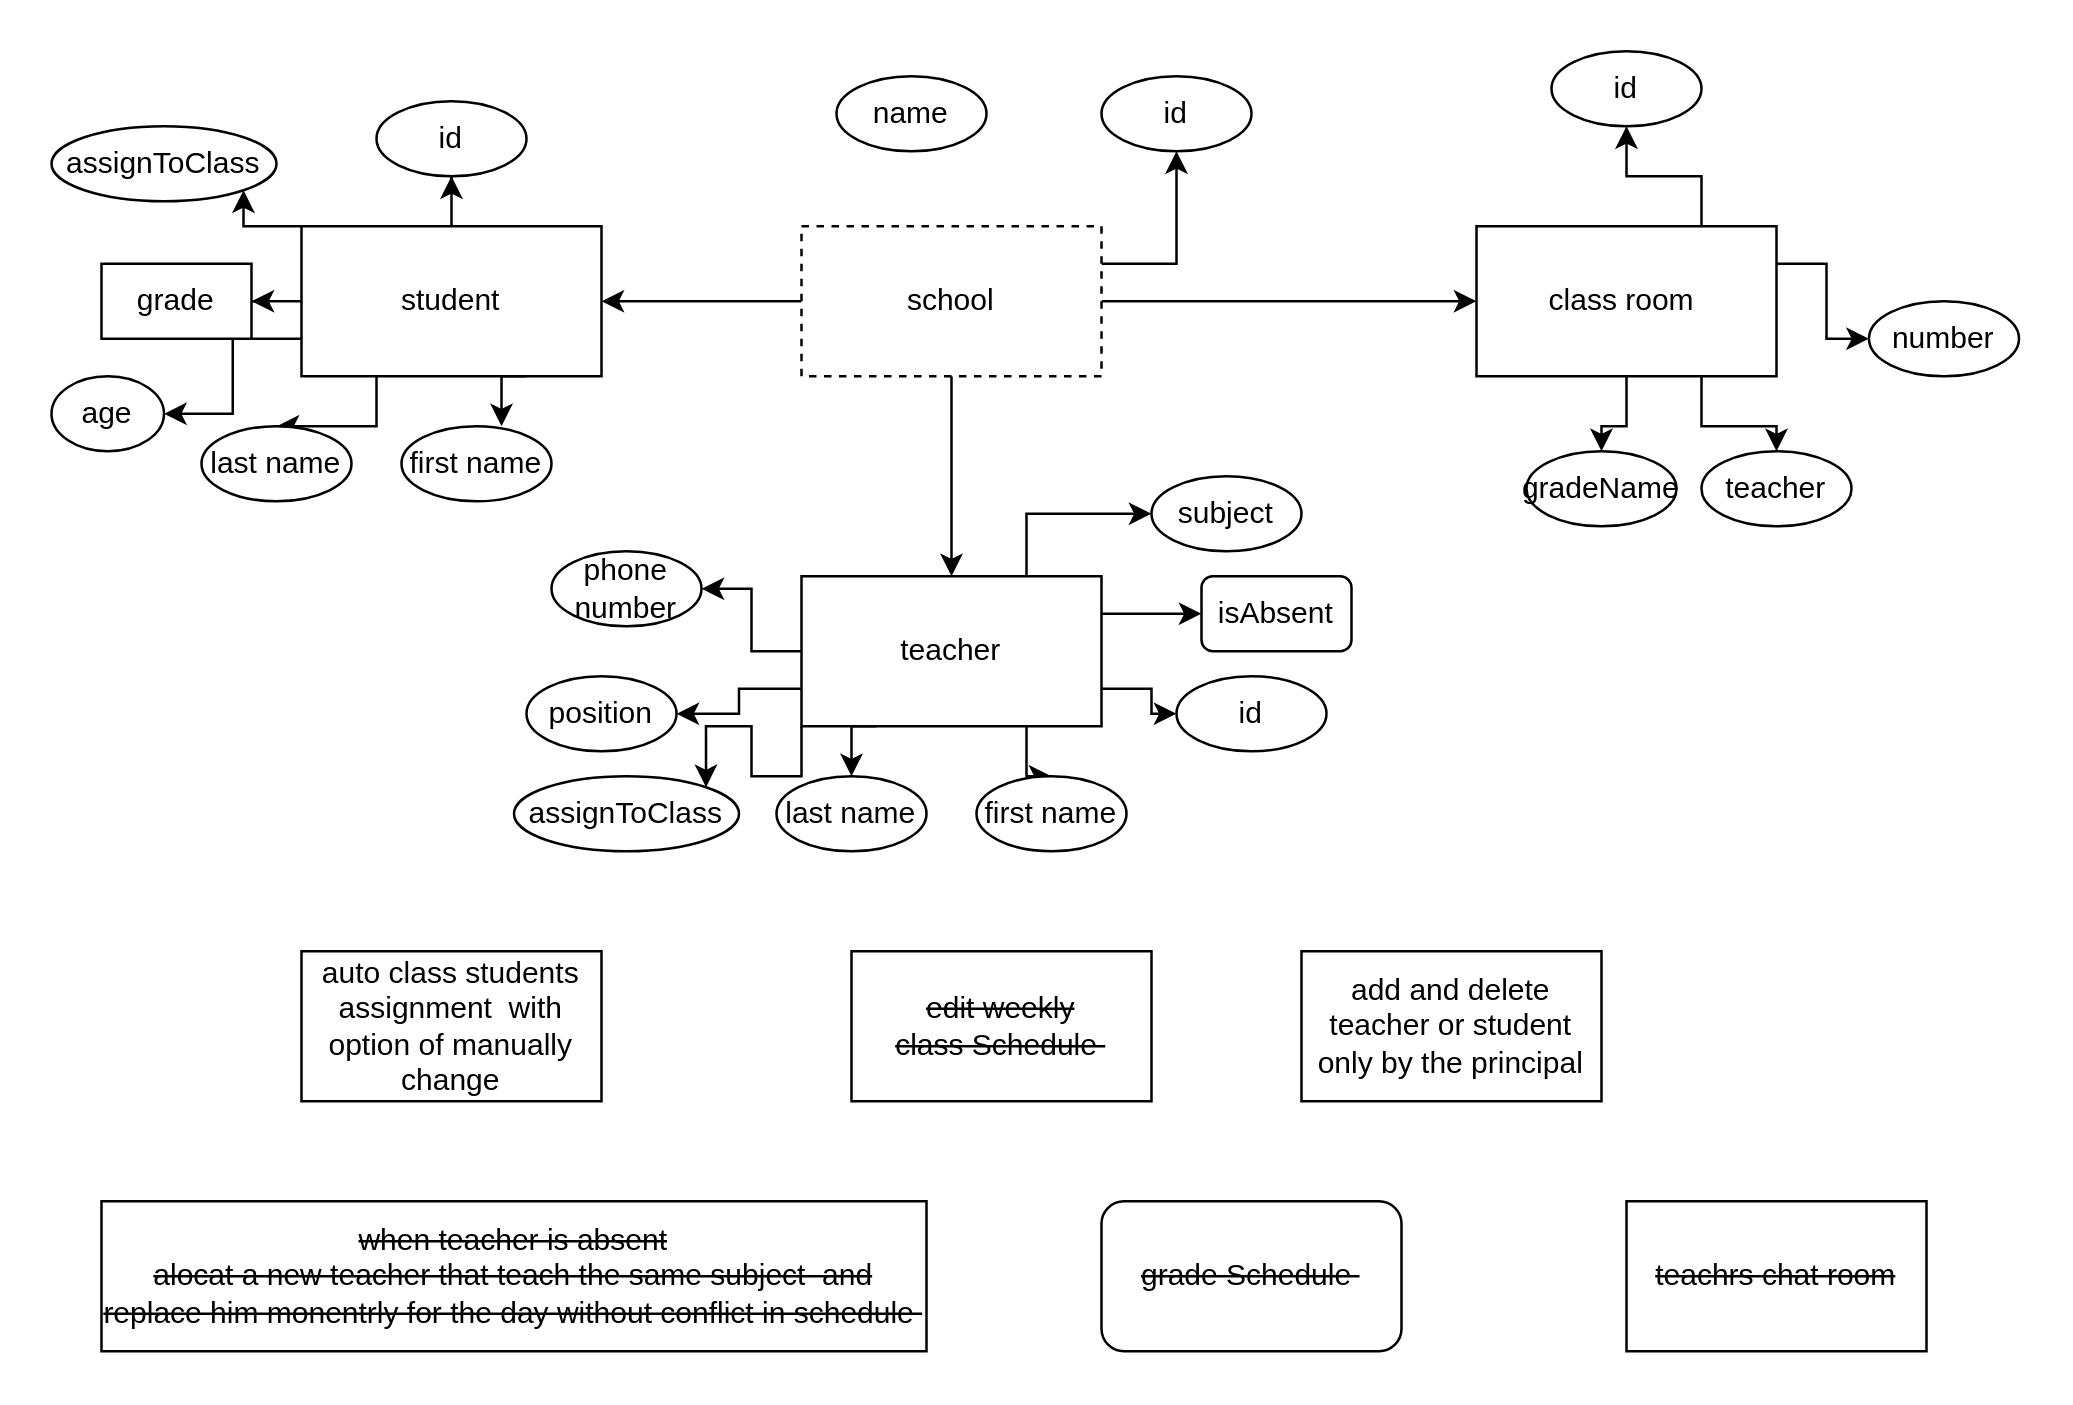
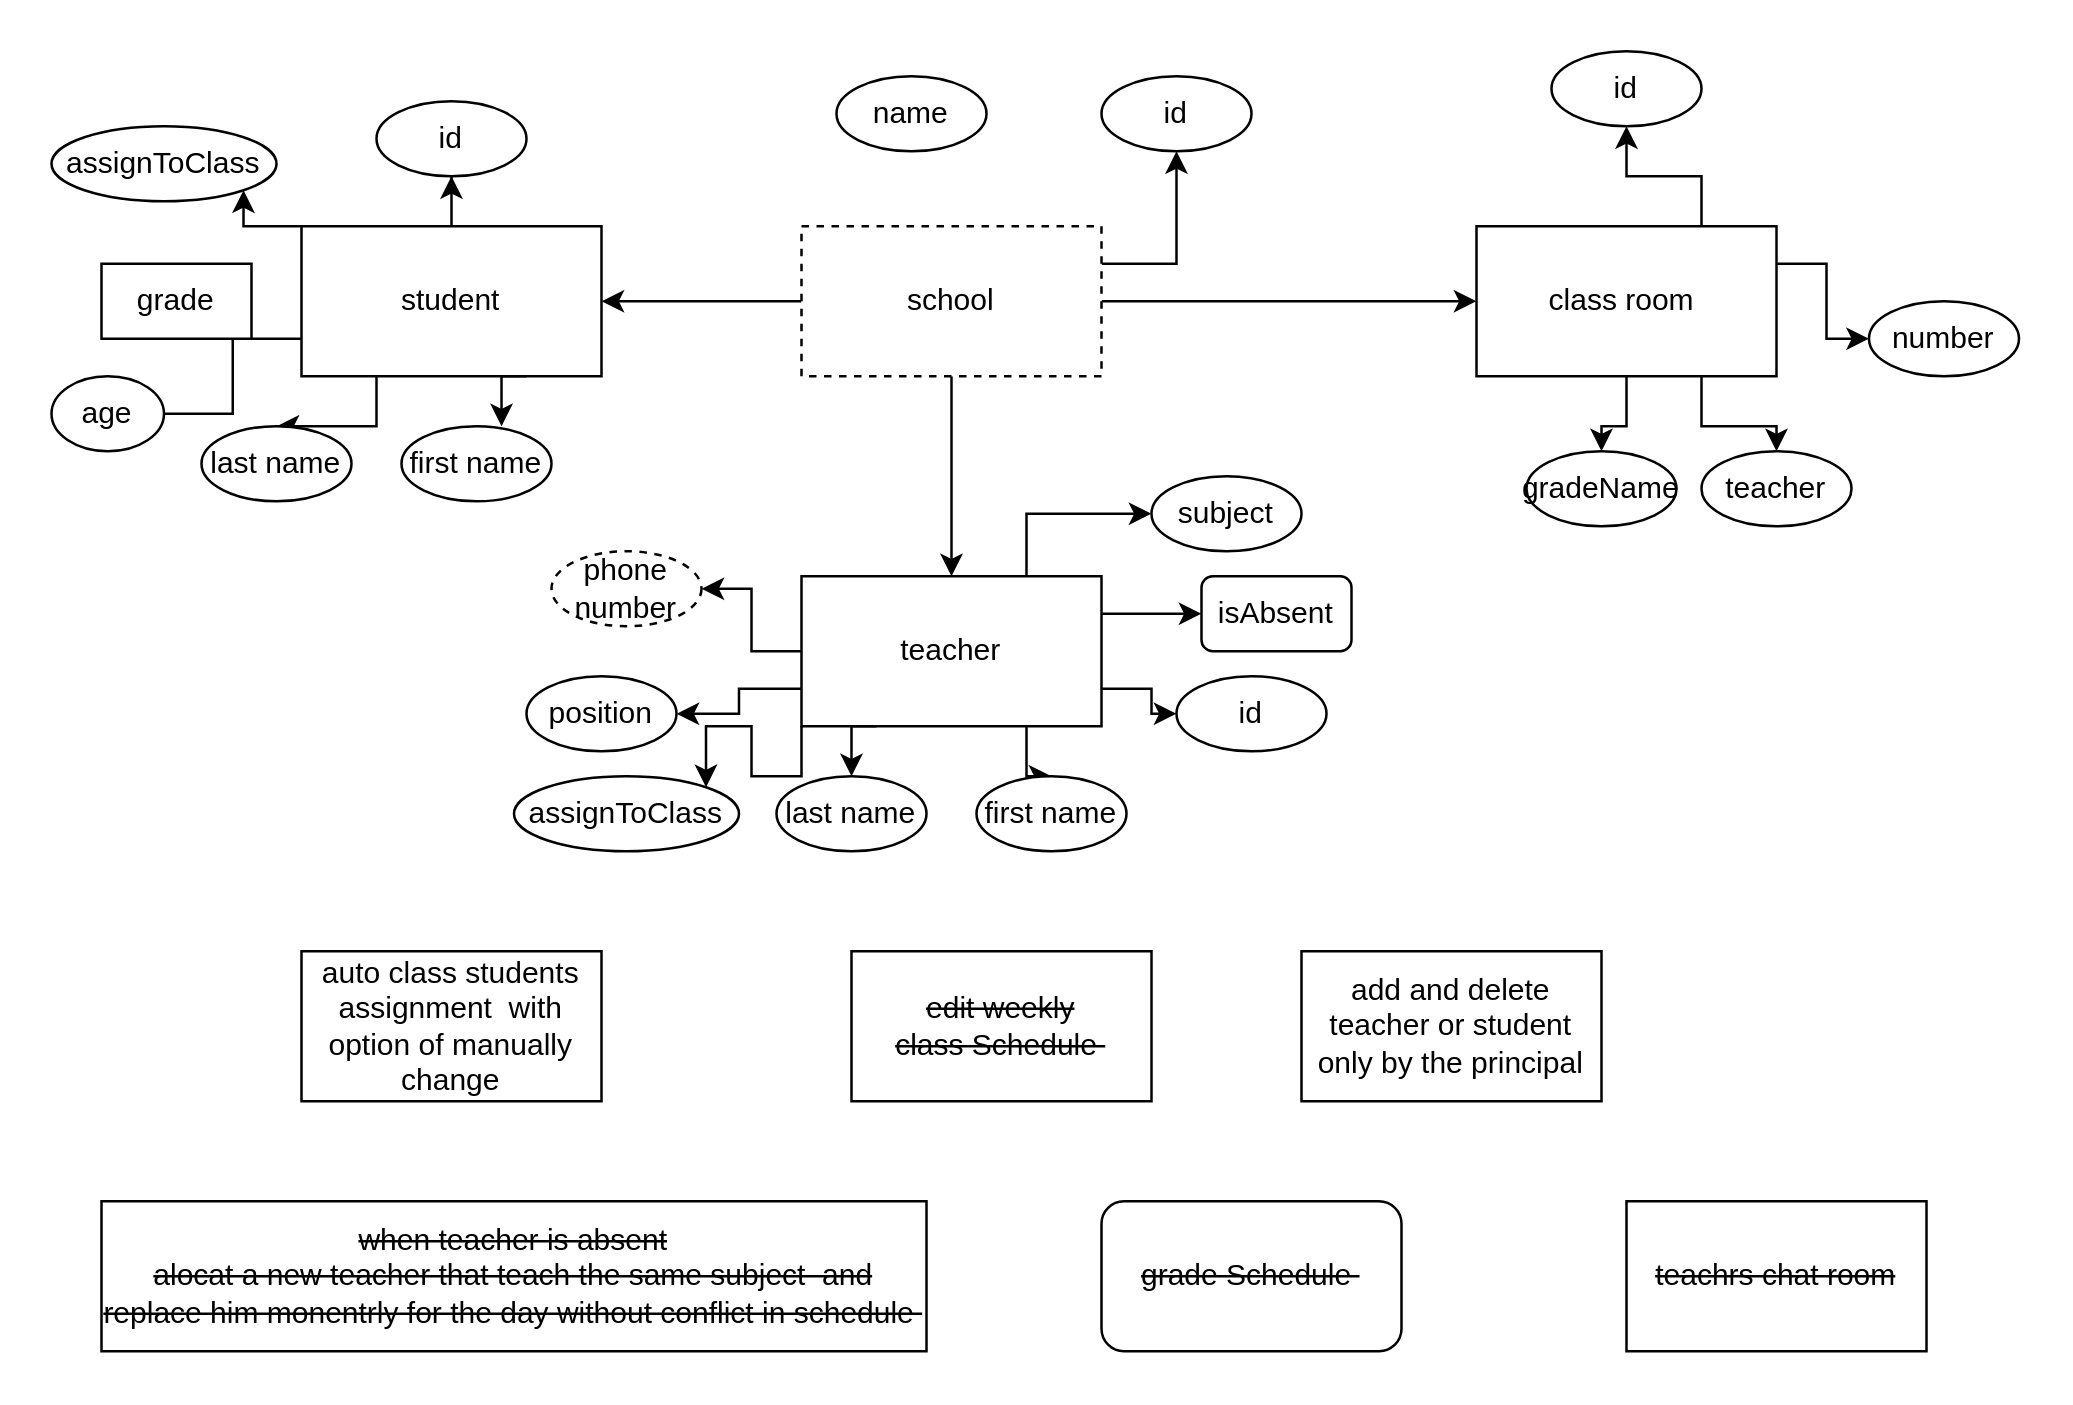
(268, 301) -> none
(182, 414) -> (175, 414)
(626, 589) -> (626, 589)
